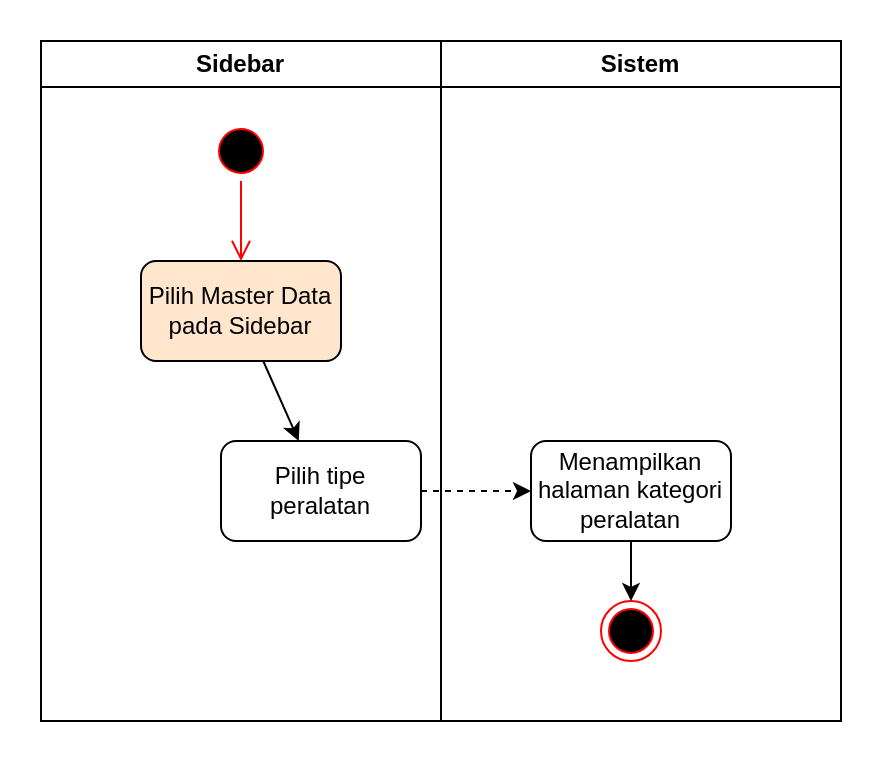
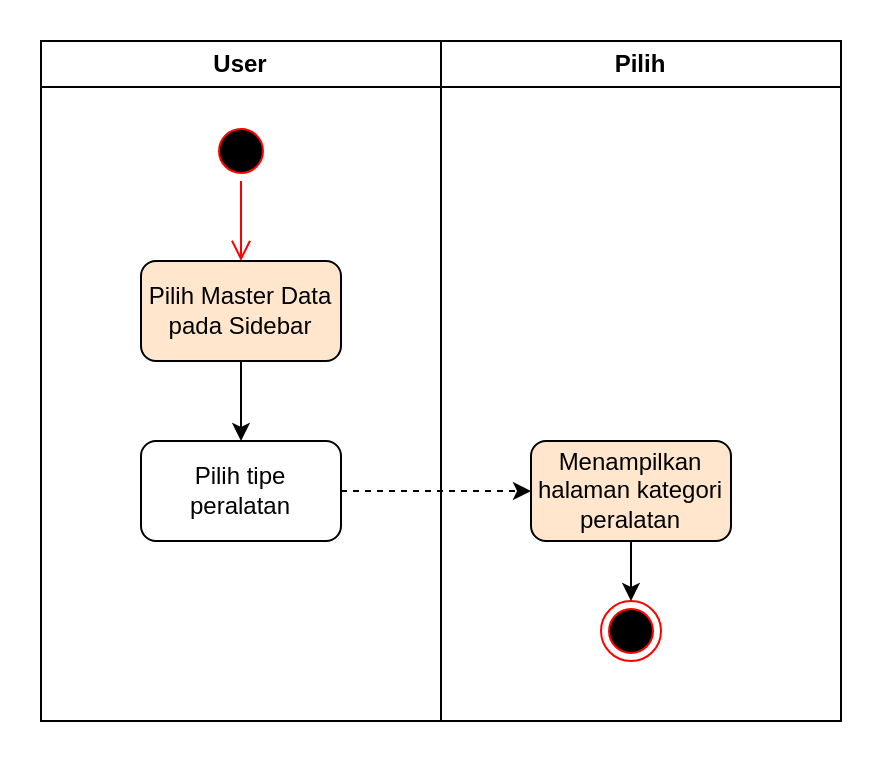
(241, 65) -> (241, 65)
(641, 65) -> (641, 65)
(321, 491) -> (241, 491)
(631, 491) -> (631, 491)
